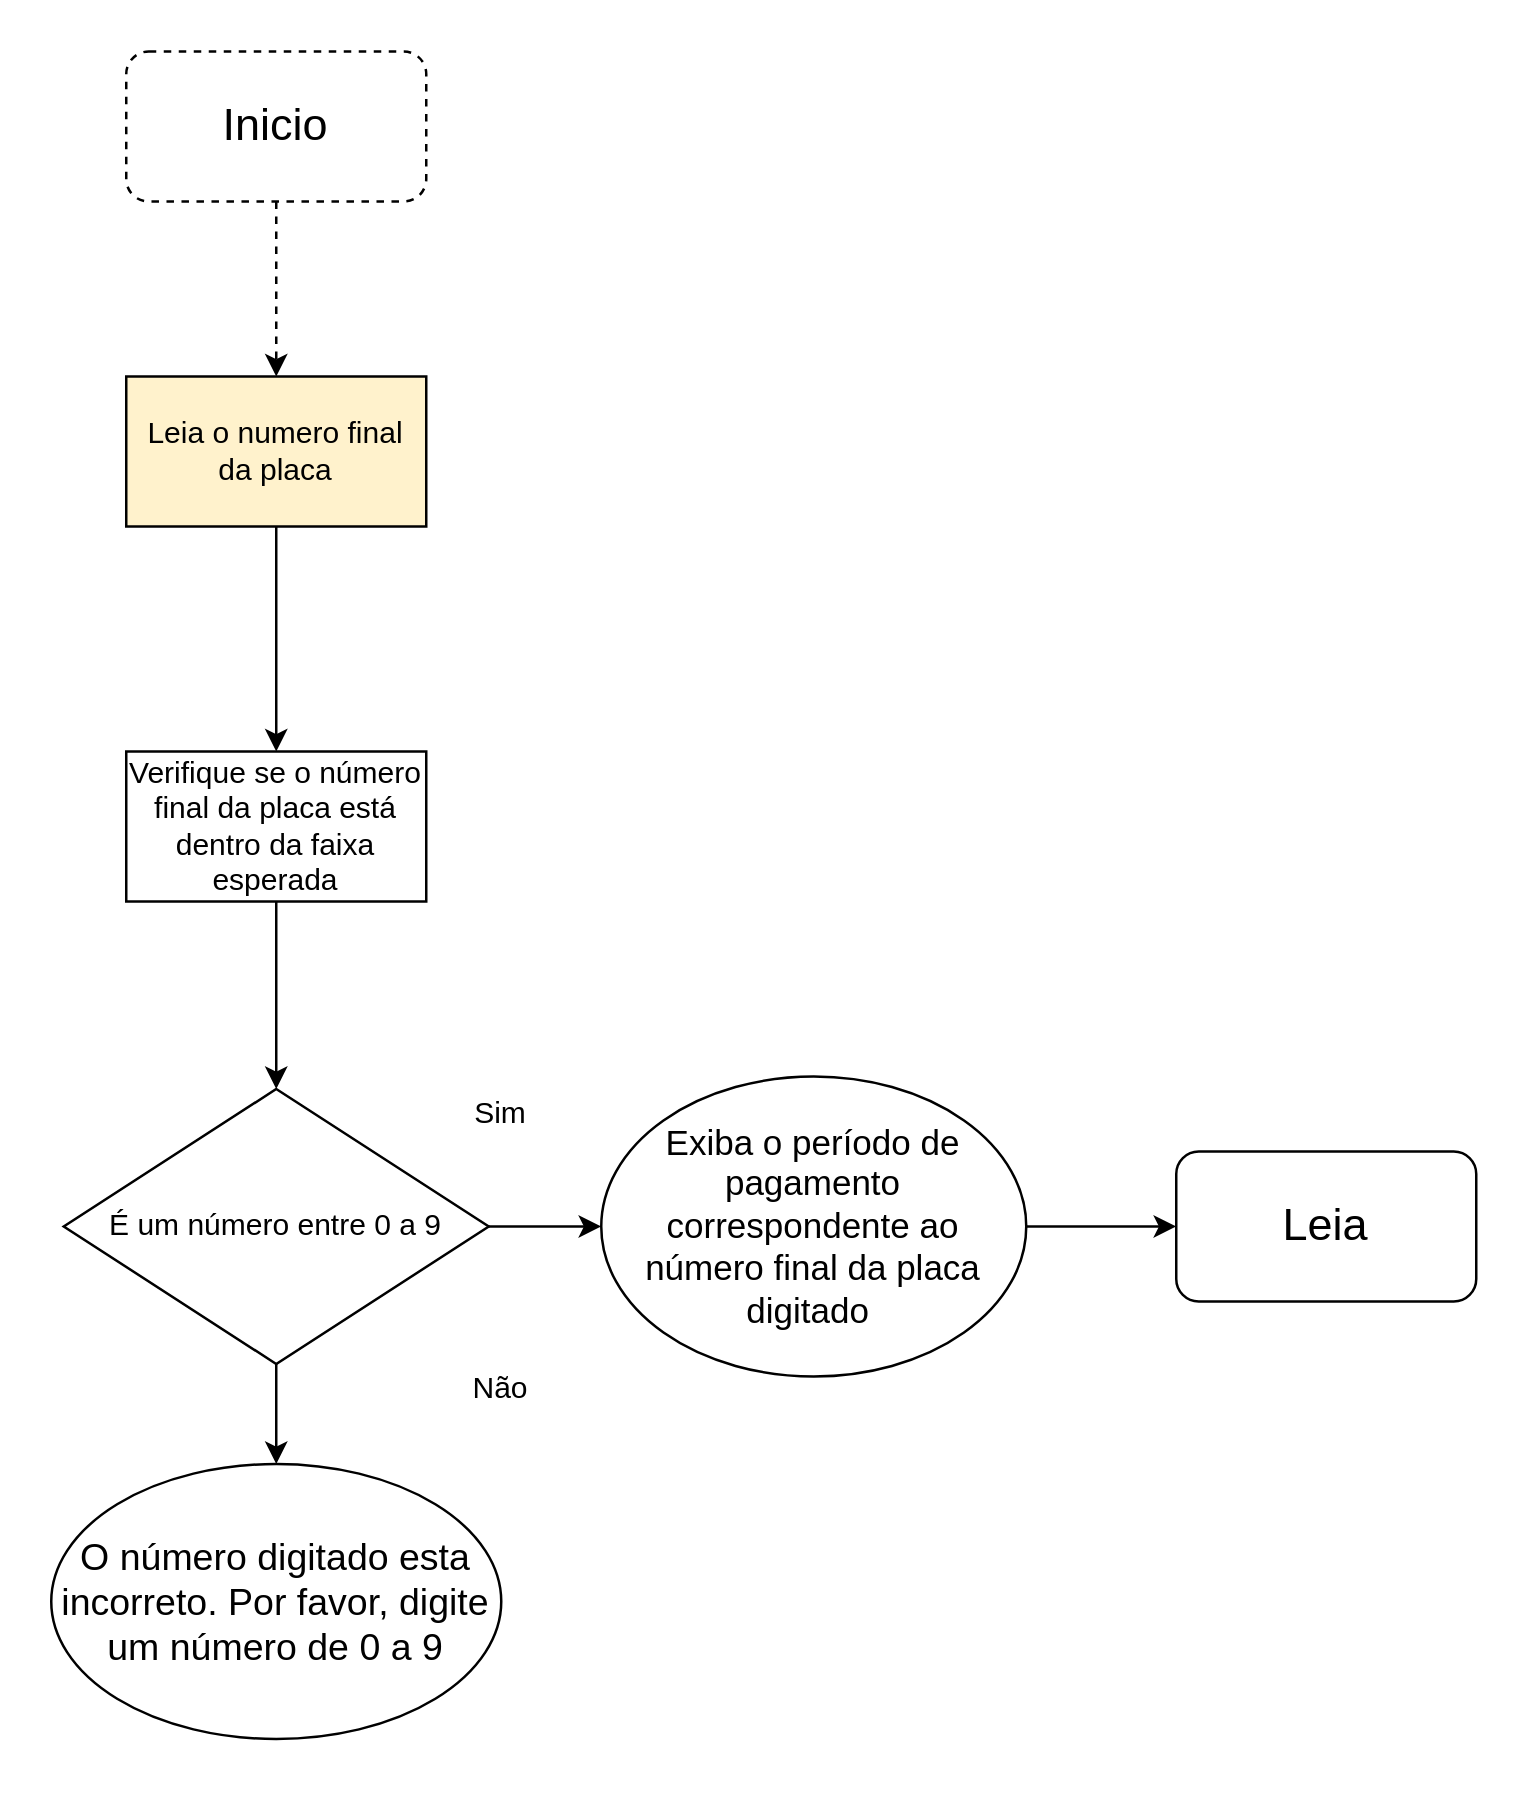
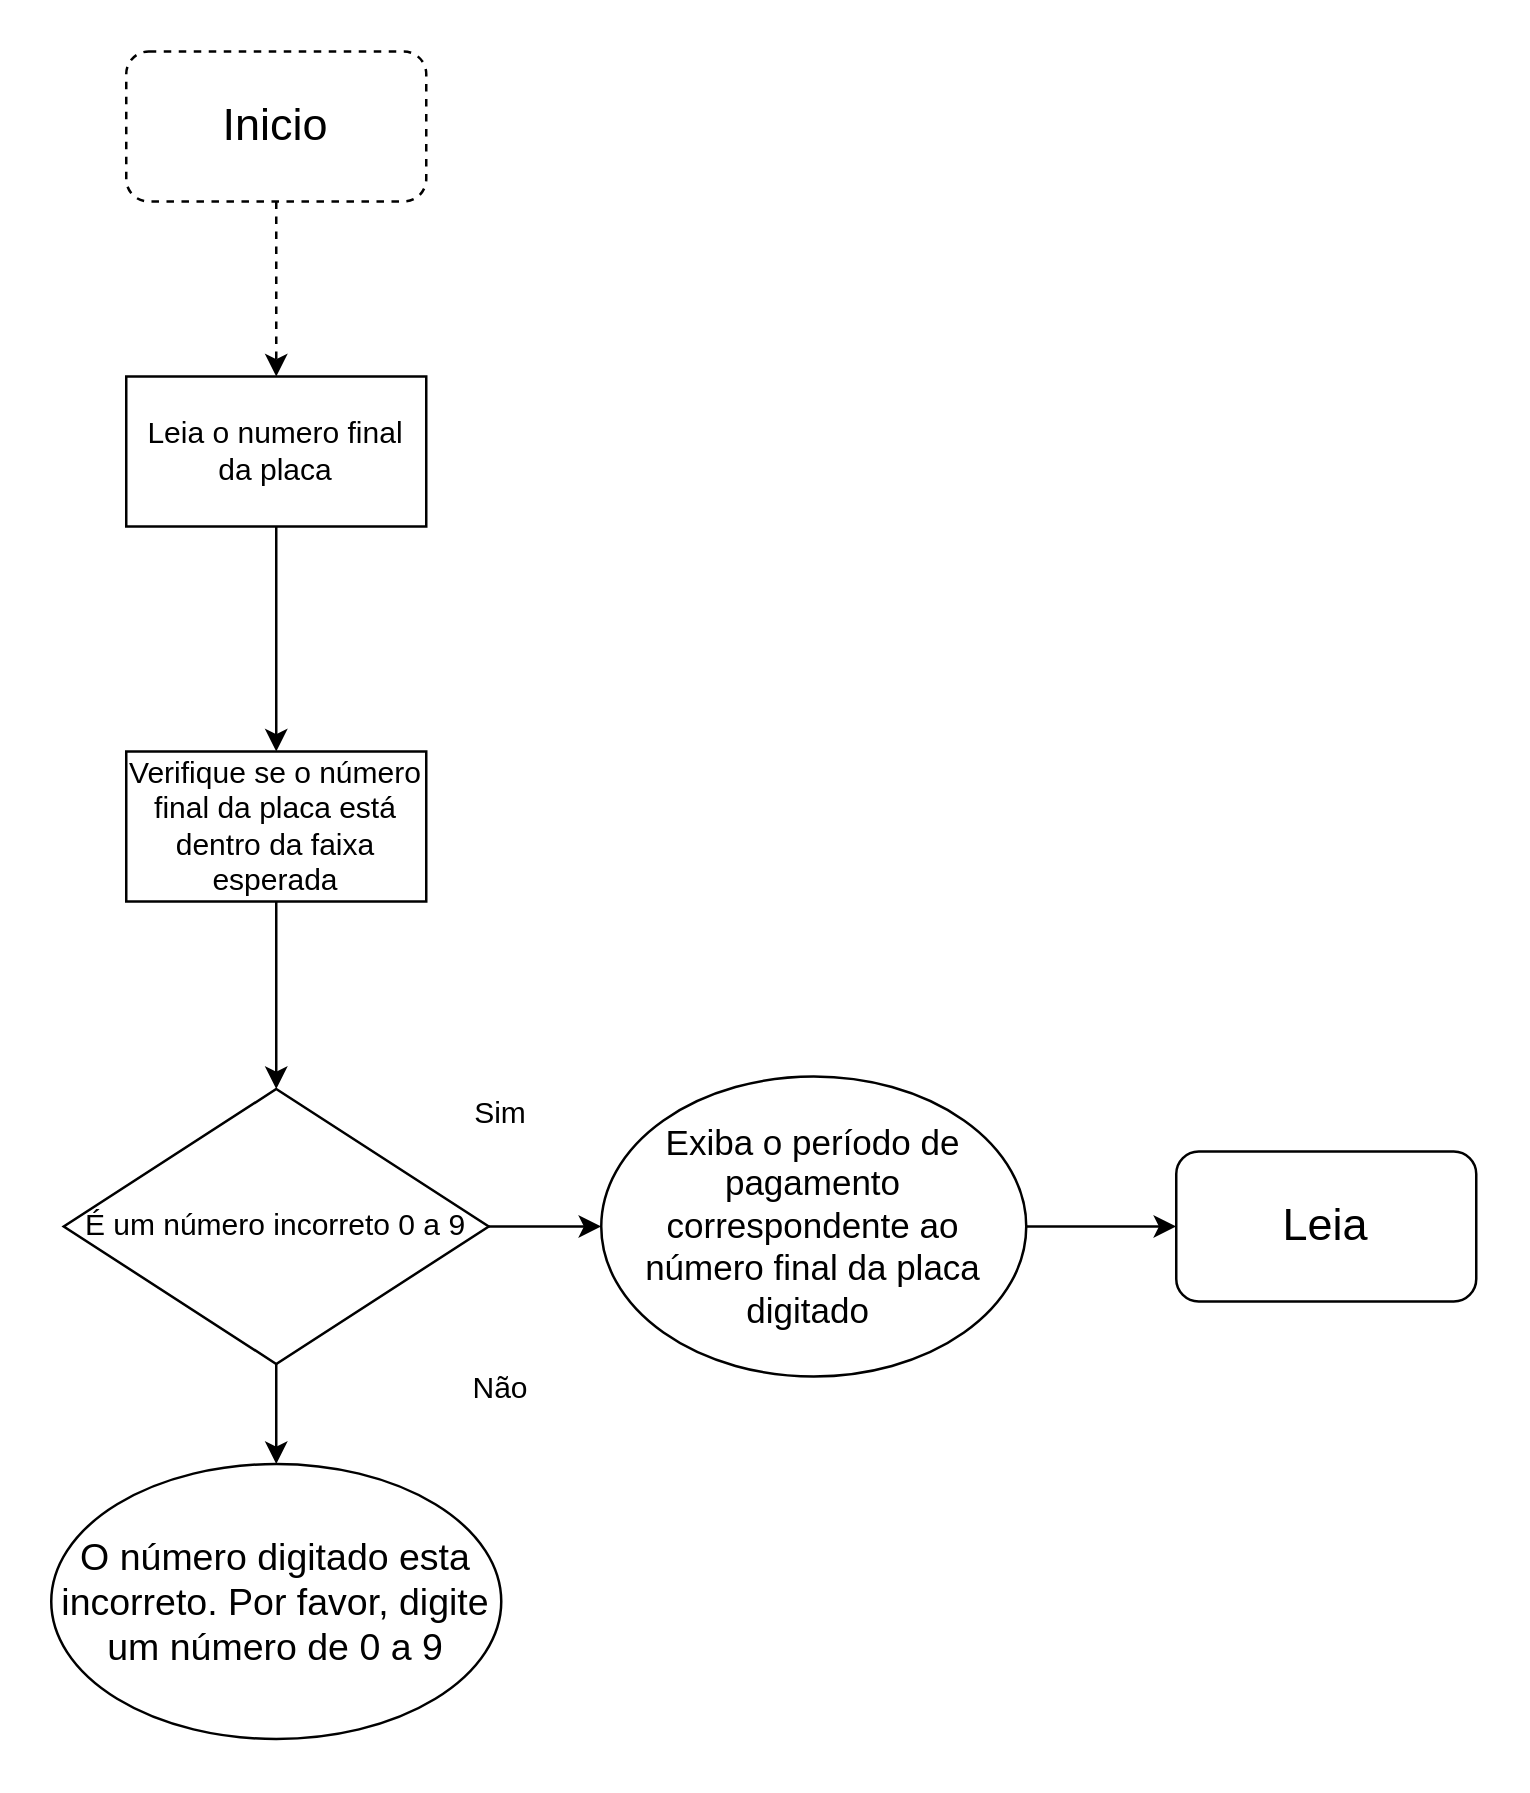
(276, 451) -> (276, 451)
(276, 1226) -> (276, 1226)
